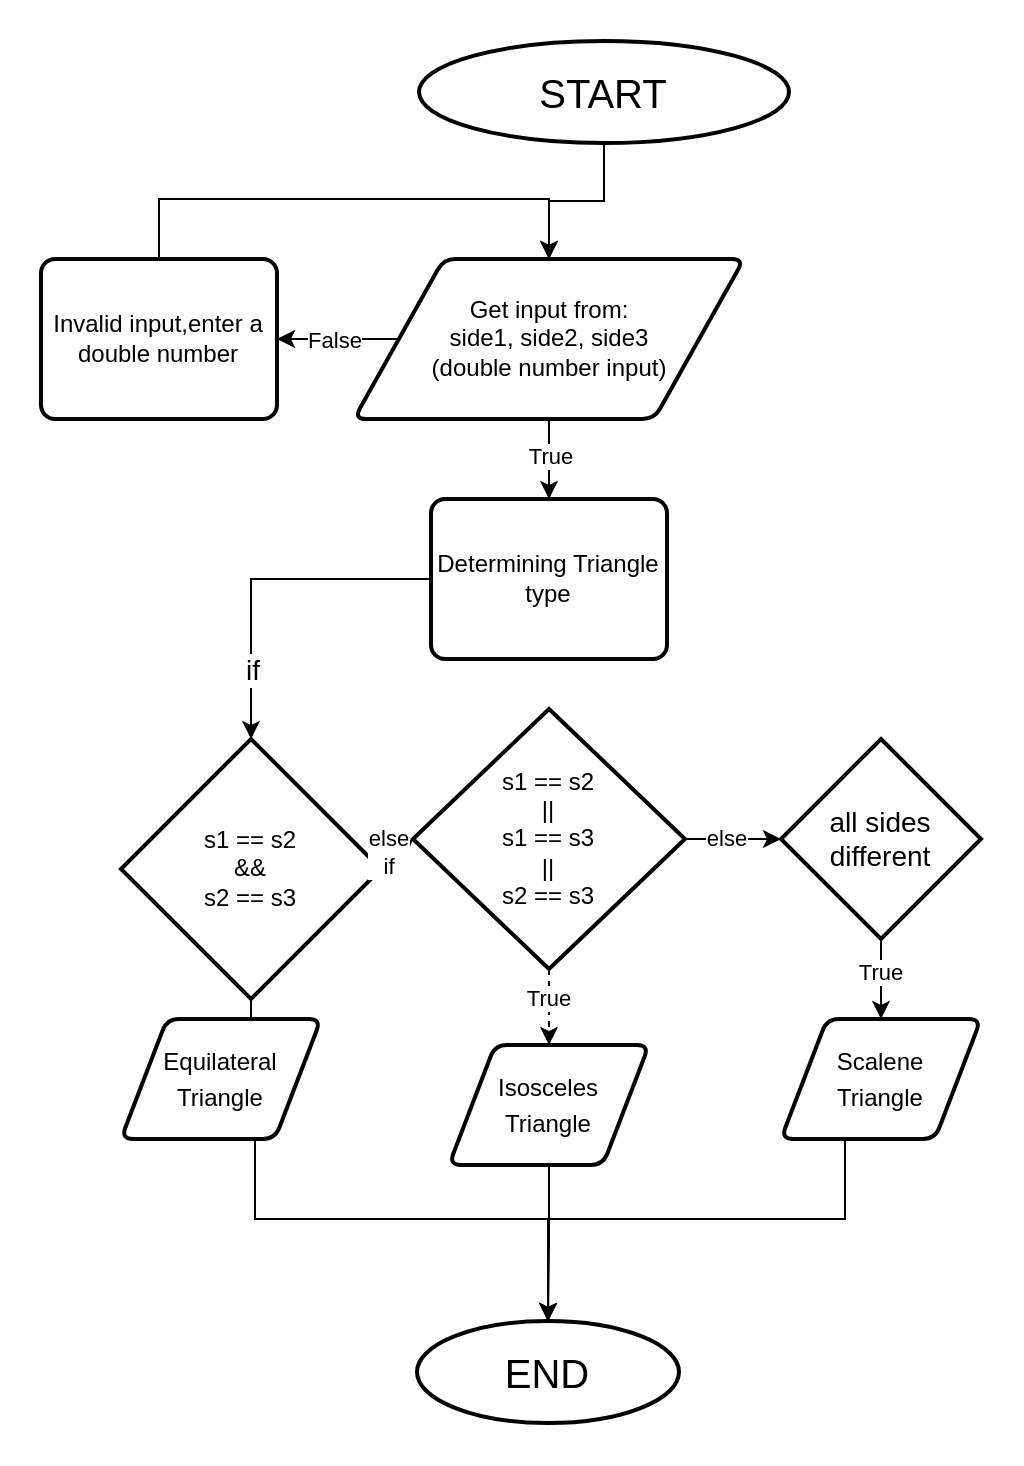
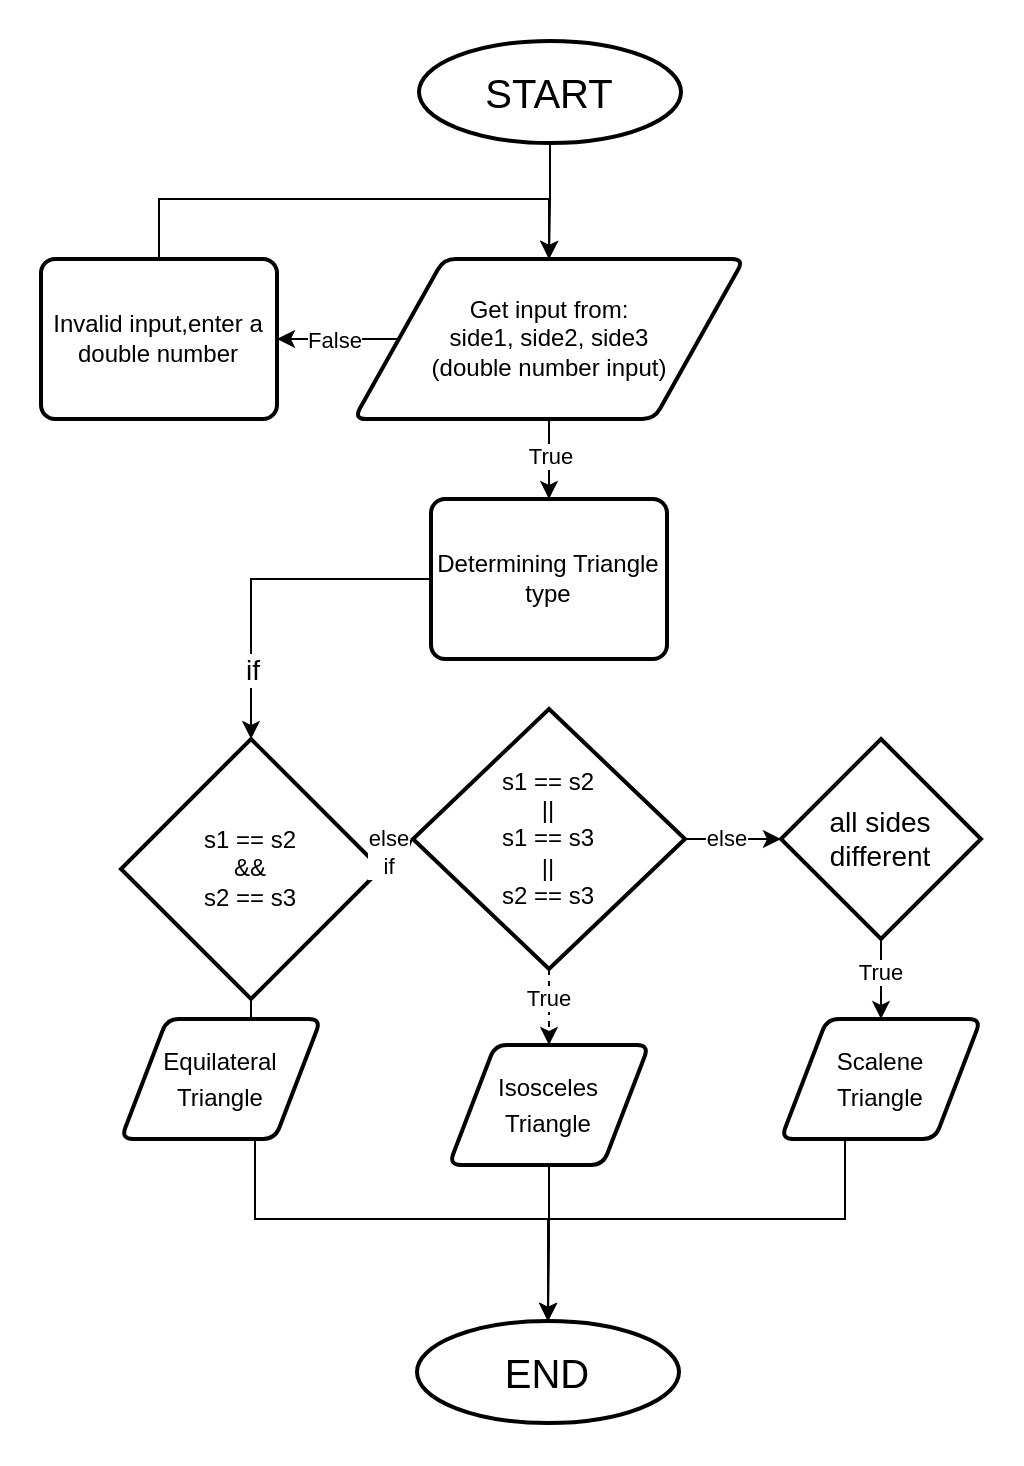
(604, 92) -> (550, 92)
